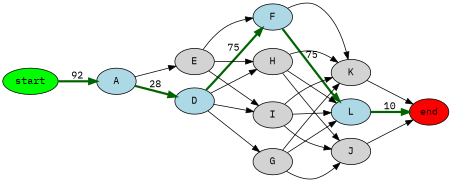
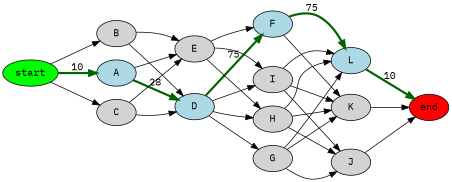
none -> (116, 34)
(77, 76) -> (77, 68)
none -> (116, 113)
